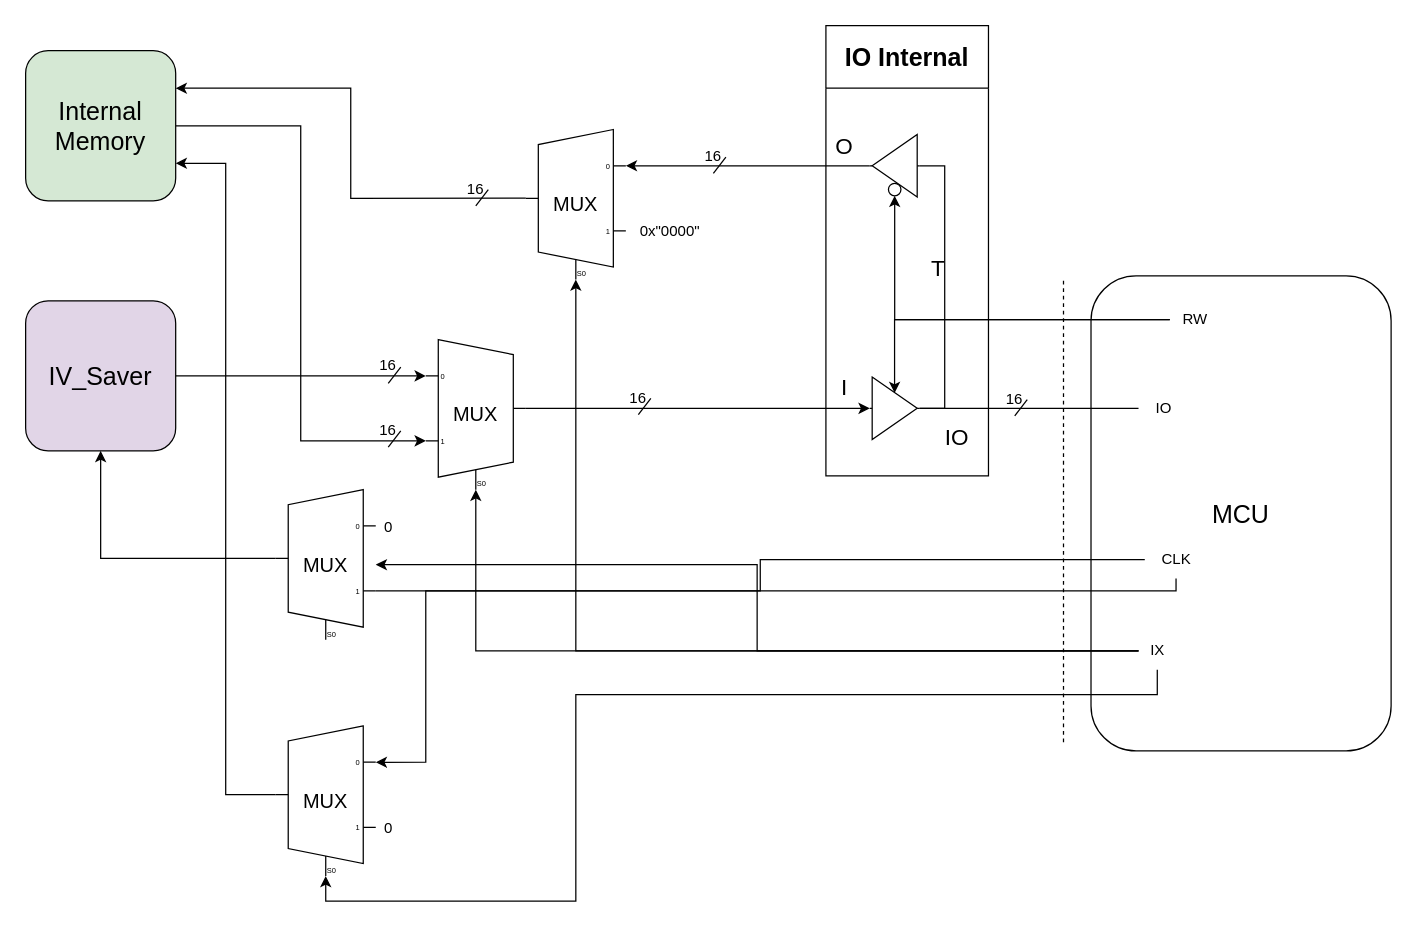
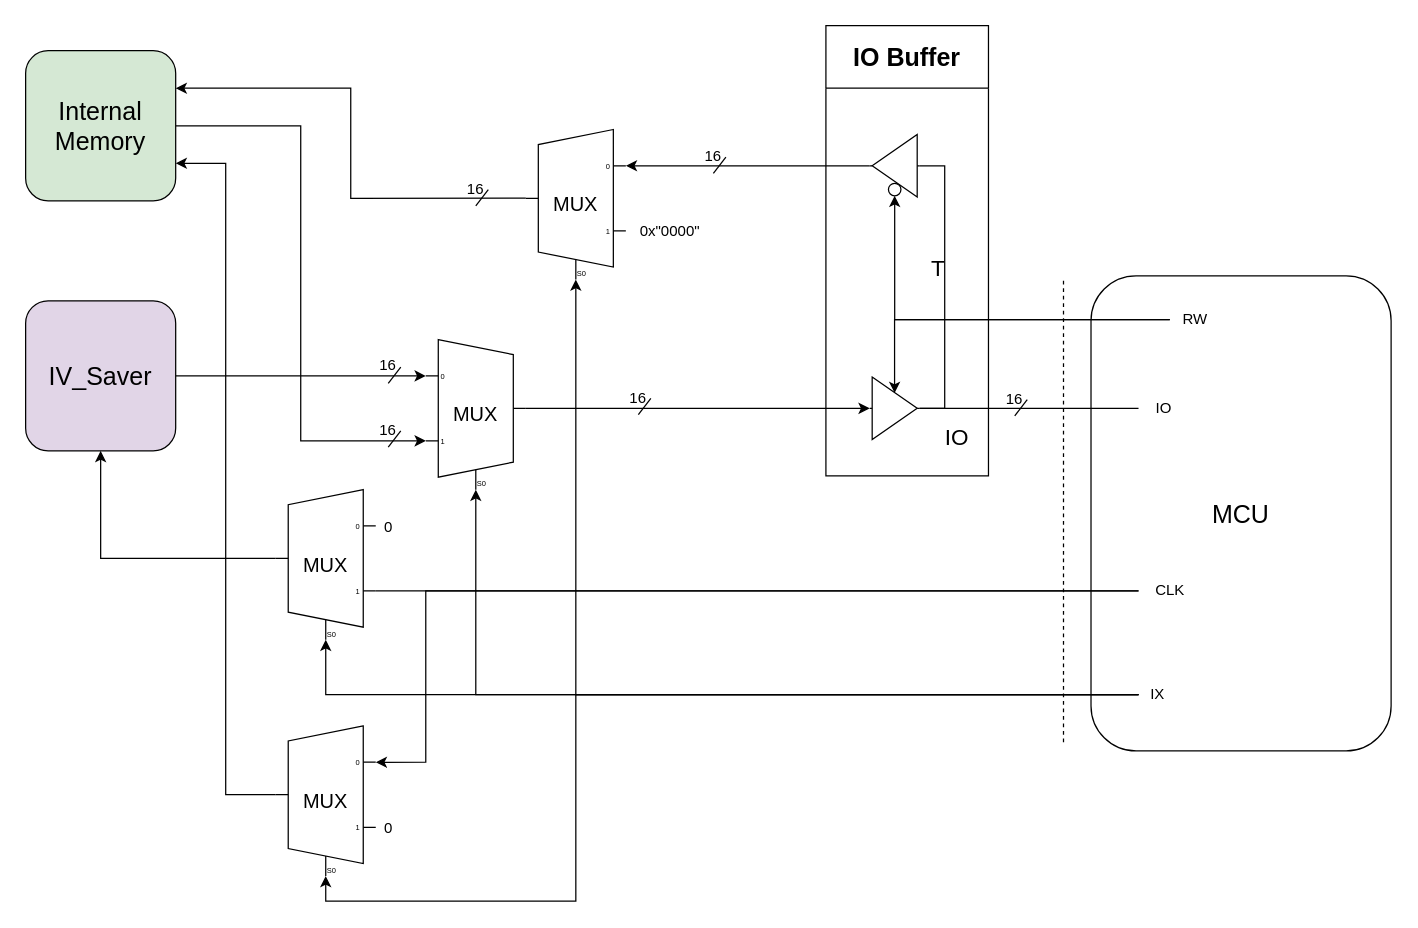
(907, 57) -> (907, 57)
(844, 147) -> none
(844, 388) -> none
(1176, 559) -> (1169, 591)
(1157, 651) -> (1157, 694)
